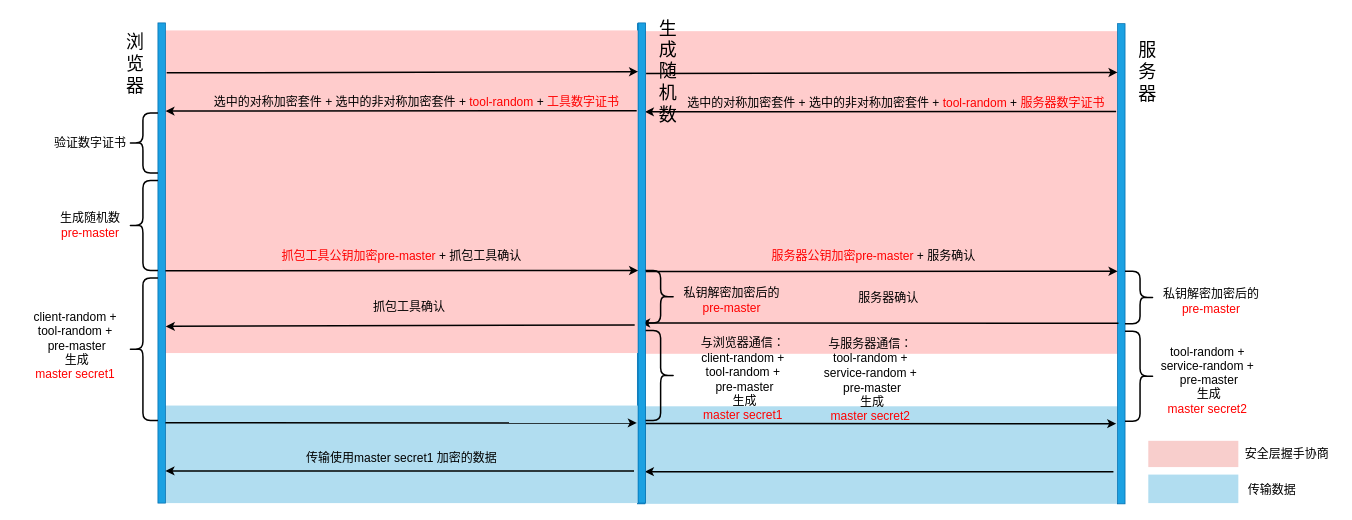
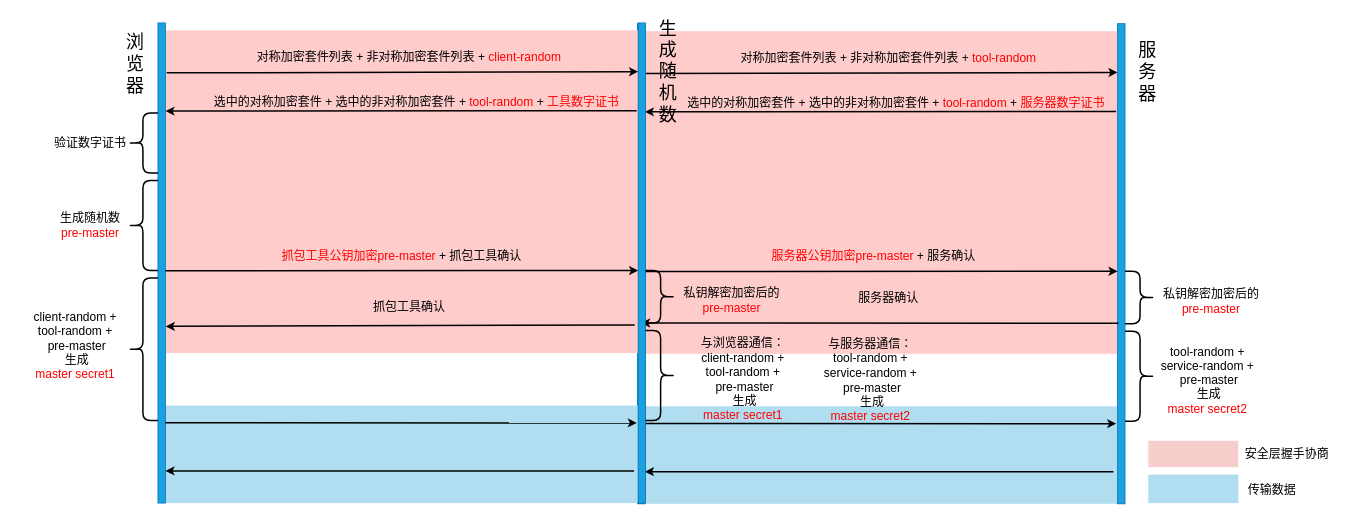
none -> (409, 57)
none -> (888, 57)
(402, 458) -> none
